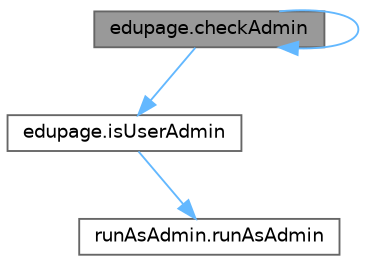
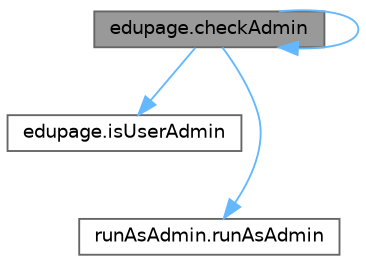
(161, 178) -> (260, 123)
